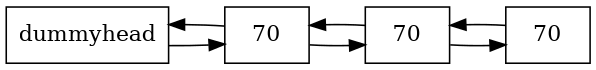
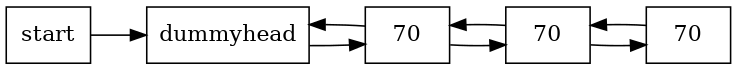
none -> (48, 35)
